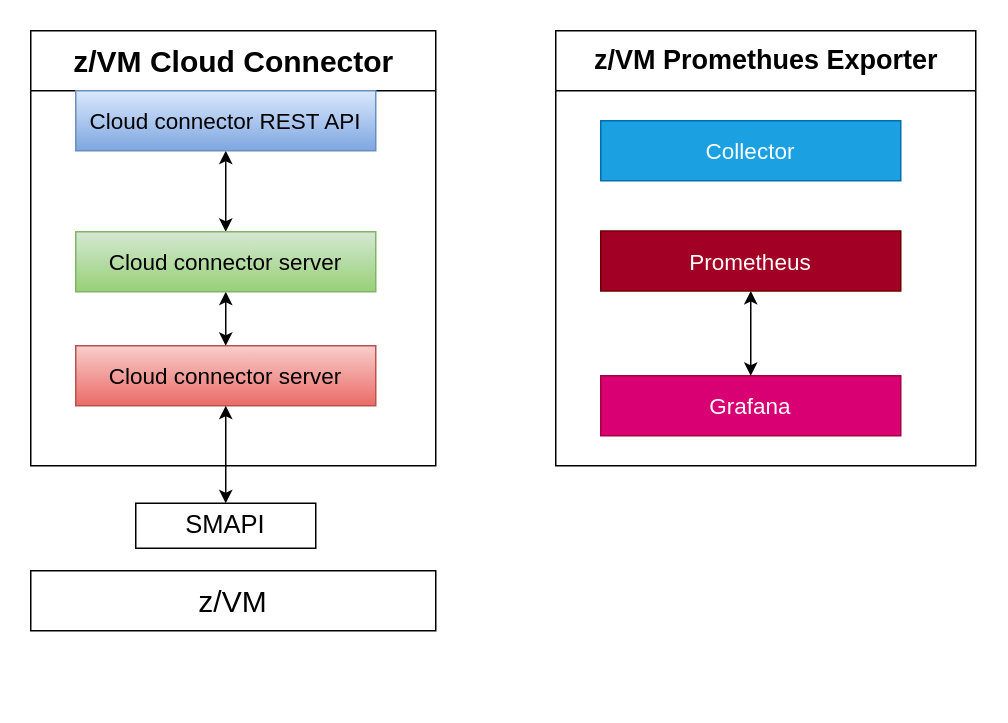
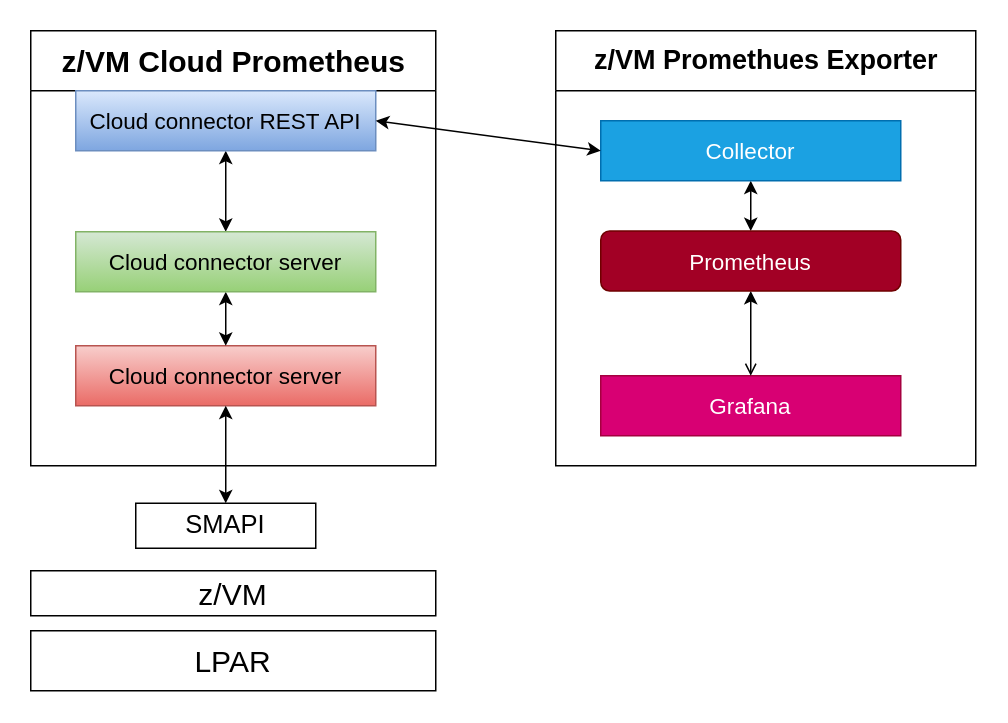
(234, 61) -> (234, 61)
none -> (488, 136)
none -> (751, 206)
(751, 261) -> (751, 261)
(751, 364) -> (751, 366)
(233, 601) -> (233, 593)
none -> (233, 661)
